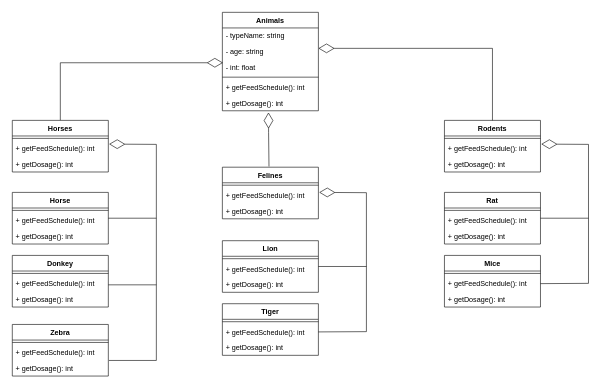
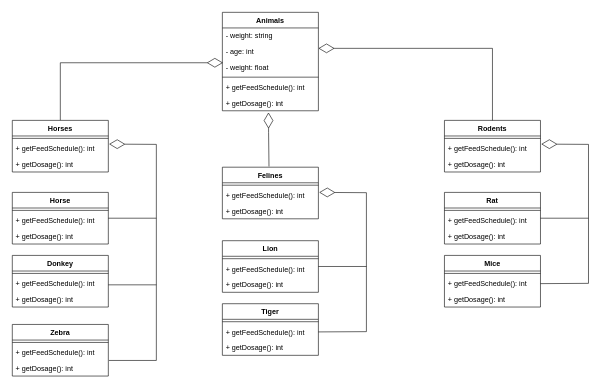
(258, 36) -> (253, 36)
(248, 52) -> (242, 52)
(245, 67) -> (251, 67)
